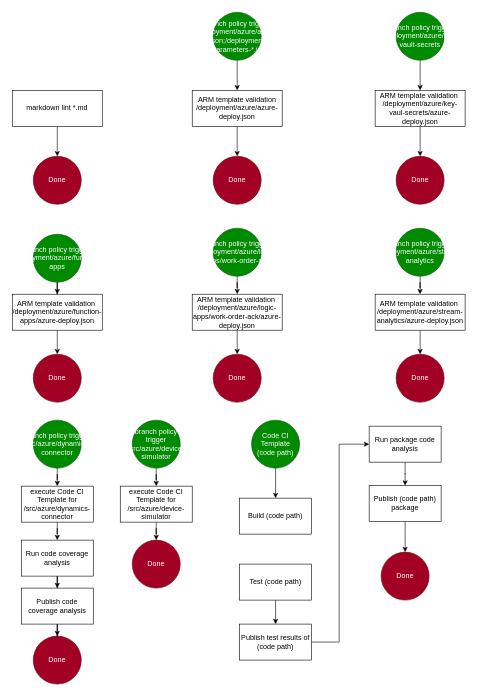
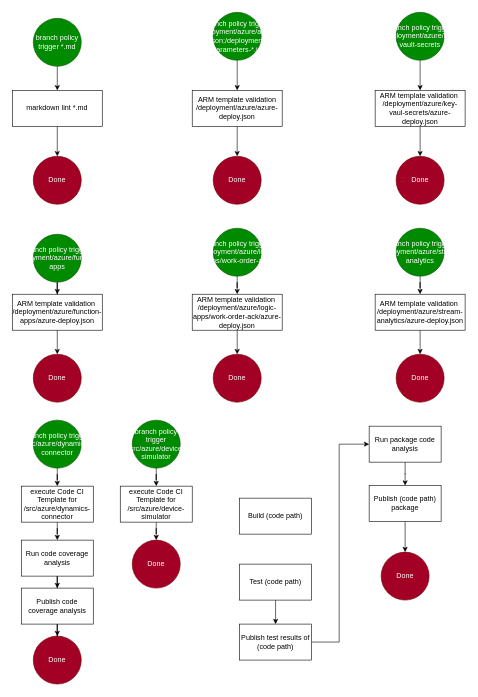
none -> (57, 42)
none -> (57, 84)
(276, 444) -> none
(276, 481) -> none
